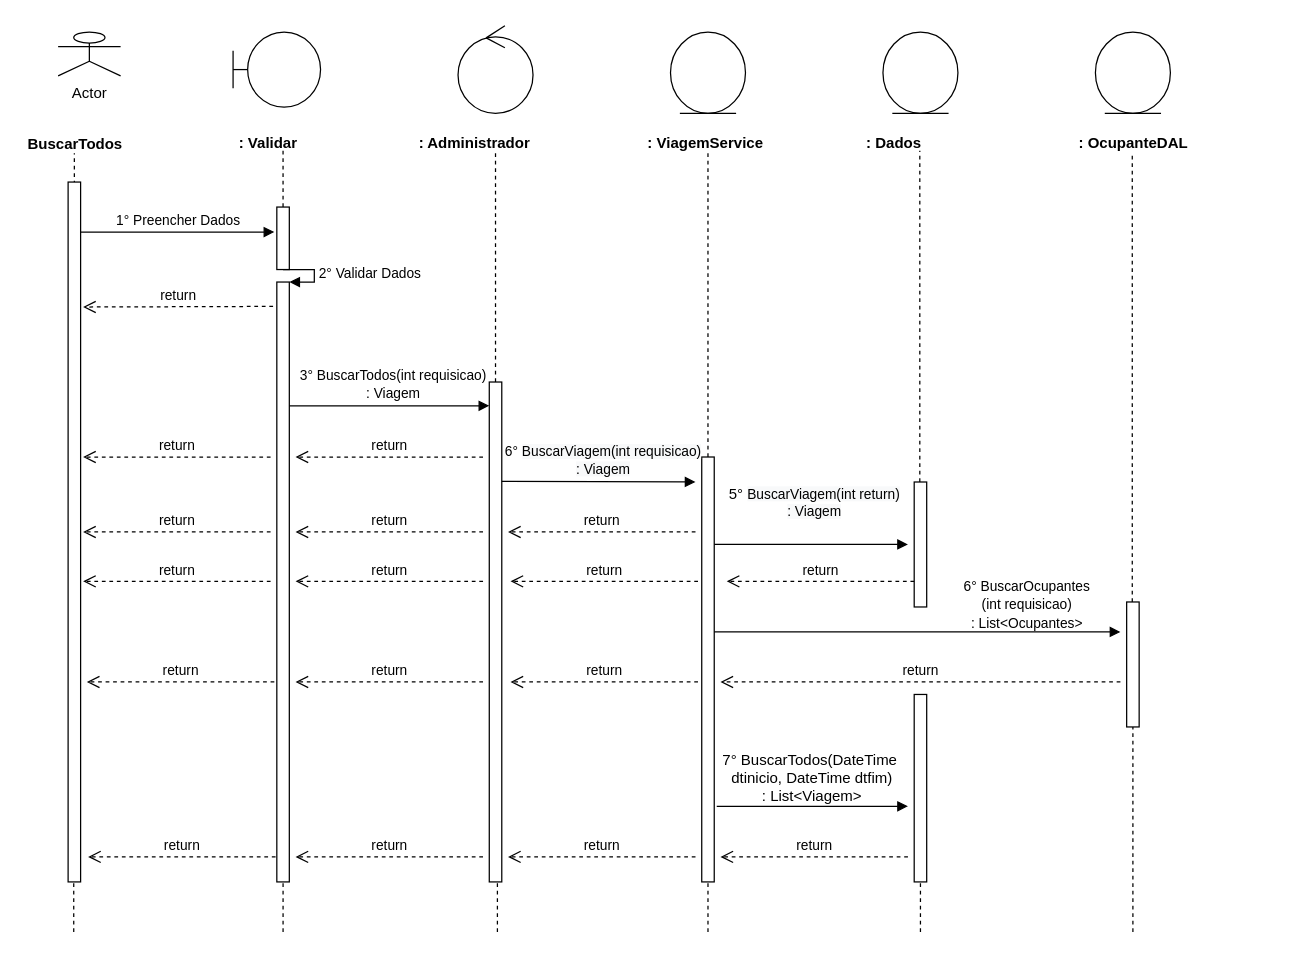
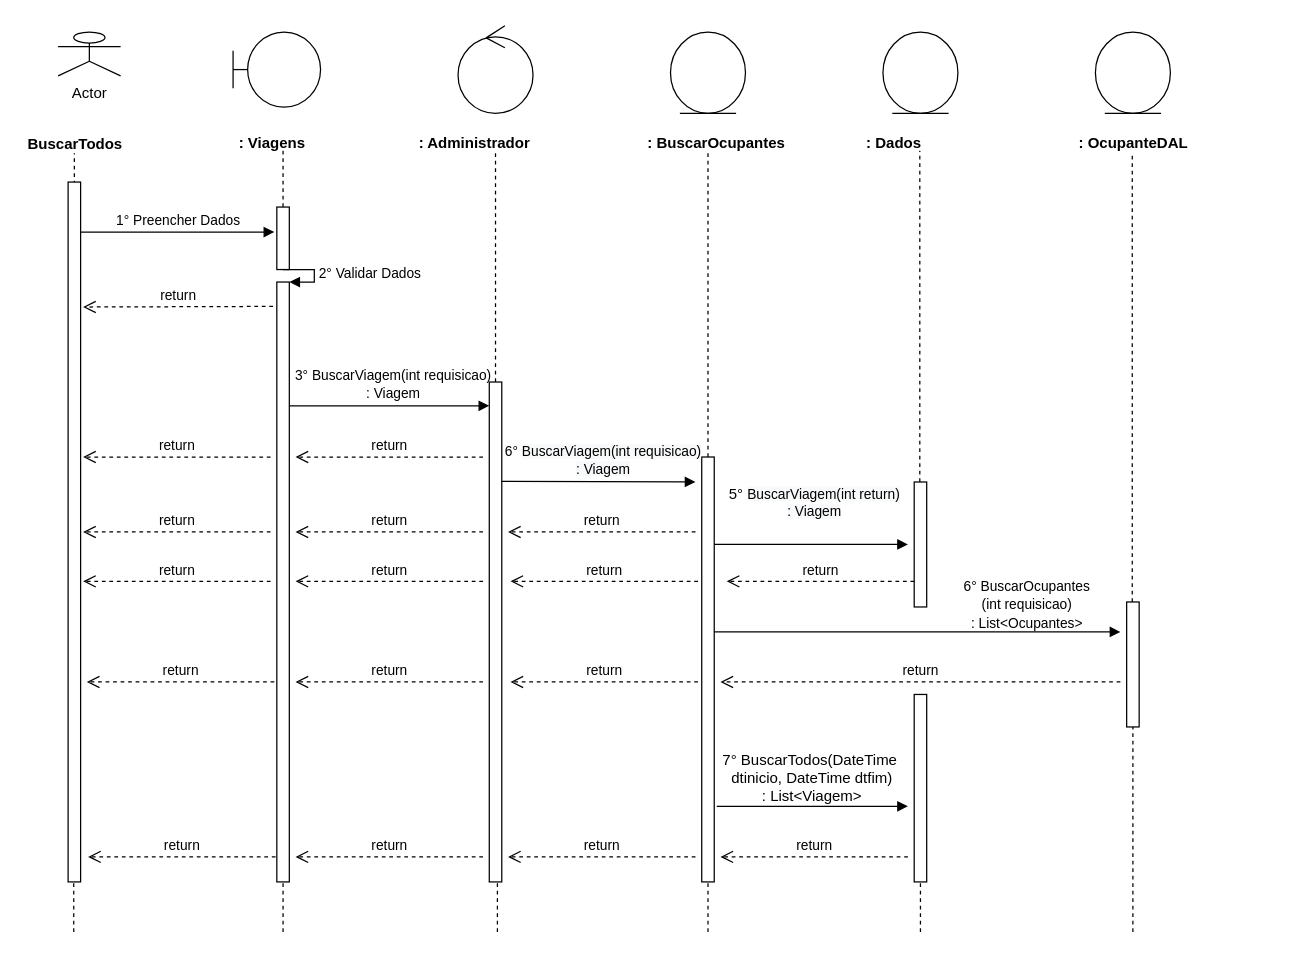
(269, 143) -> (271, 143)
(703, 143) -> (716, 143)
(394, 385) -> (394, 385)
